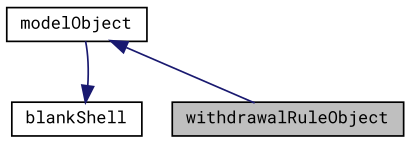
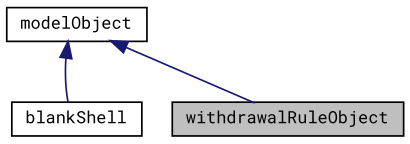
(88, 63) -> (66, 80)
